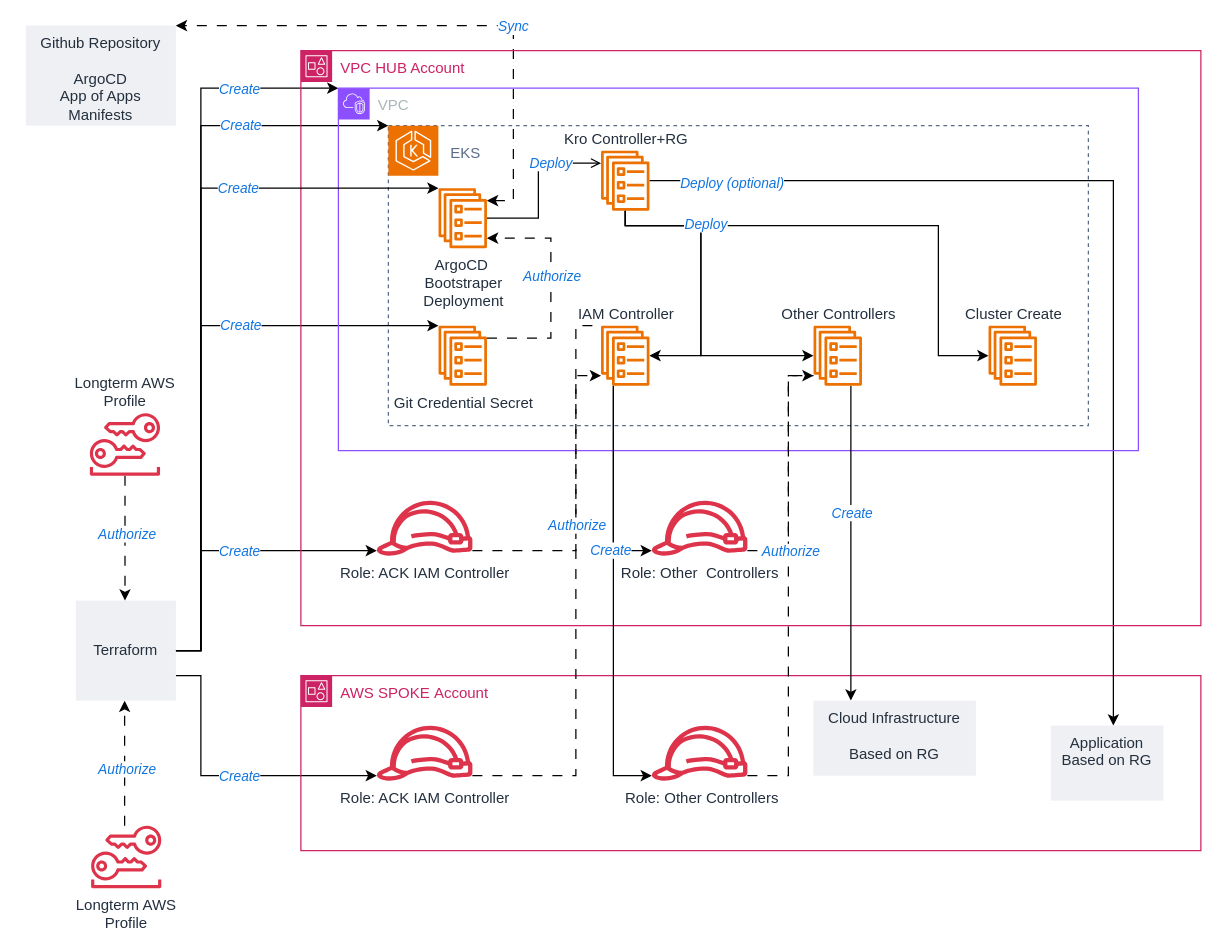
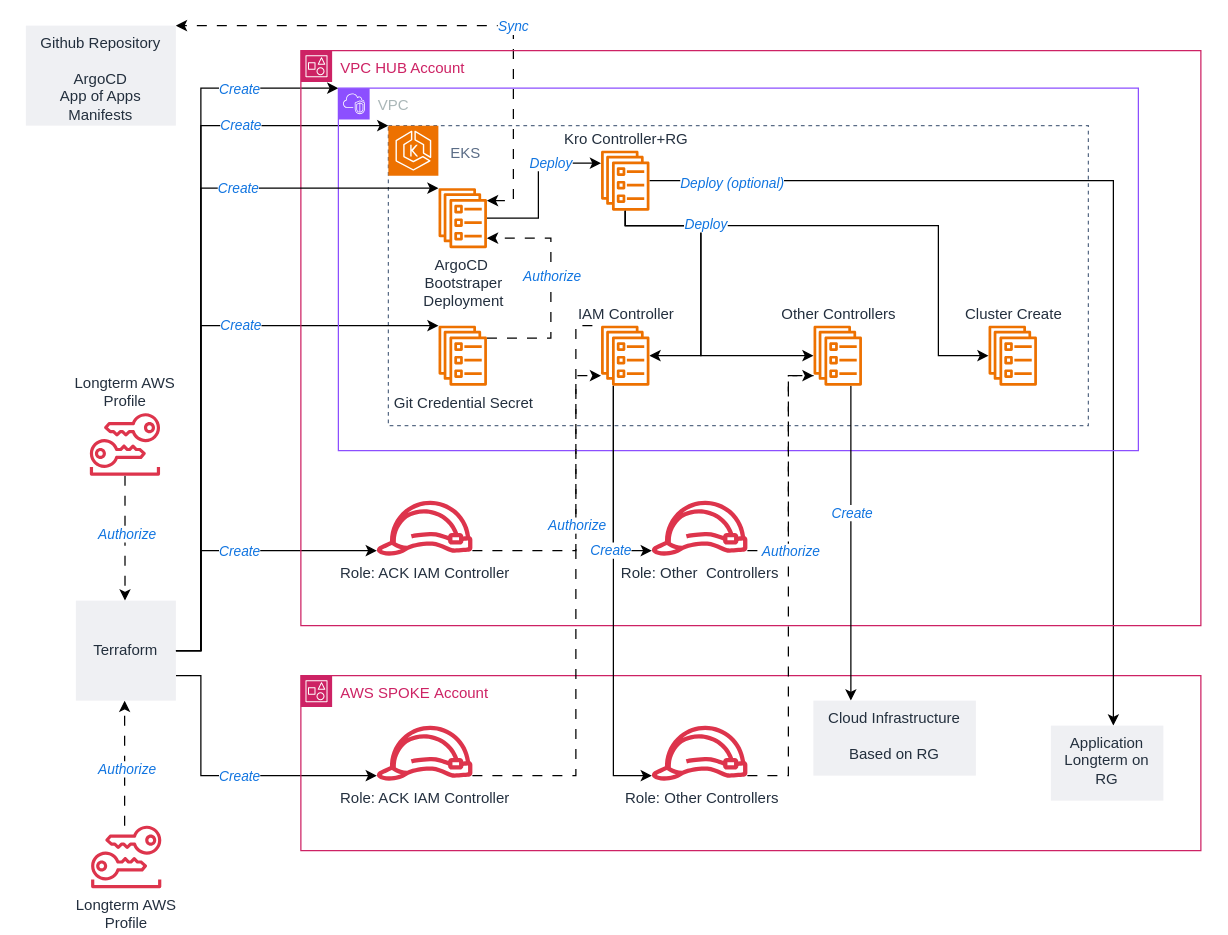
(592, 163) -> (591, 163)
(1107, 752) -> (1107, 752)
